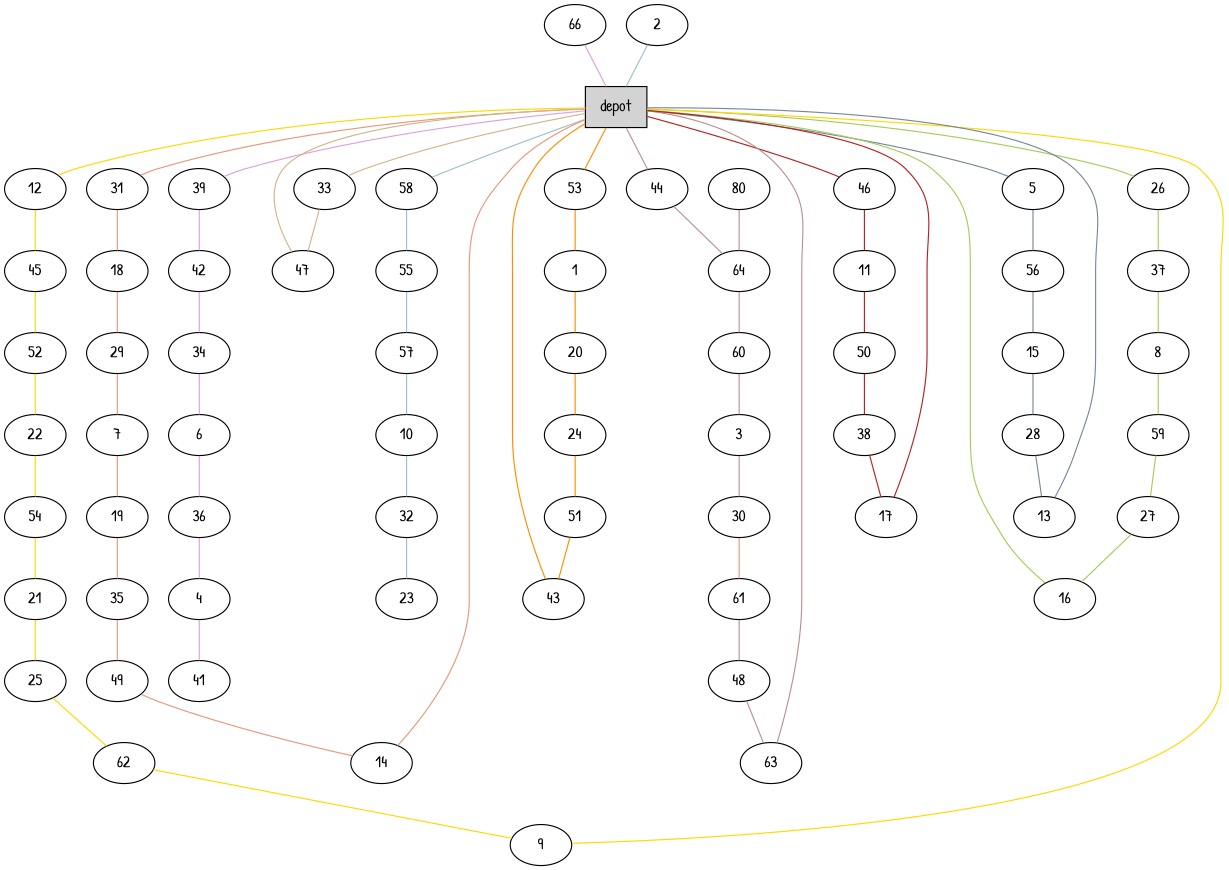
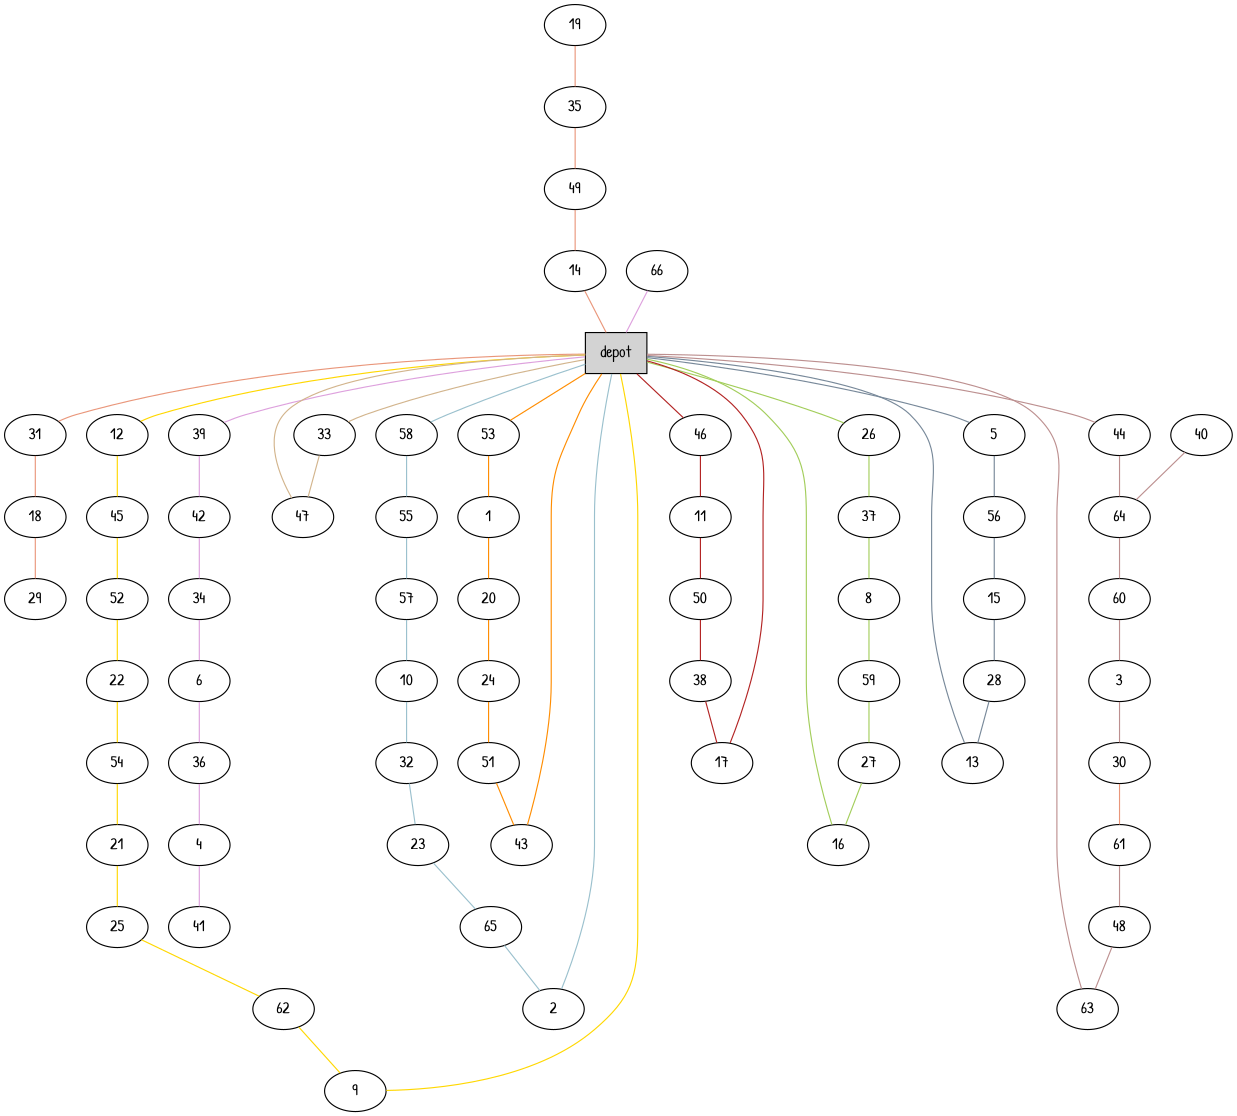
(739, 189) -> (1202, 435)
(117, 435) -> none
none -> (491, 927)
